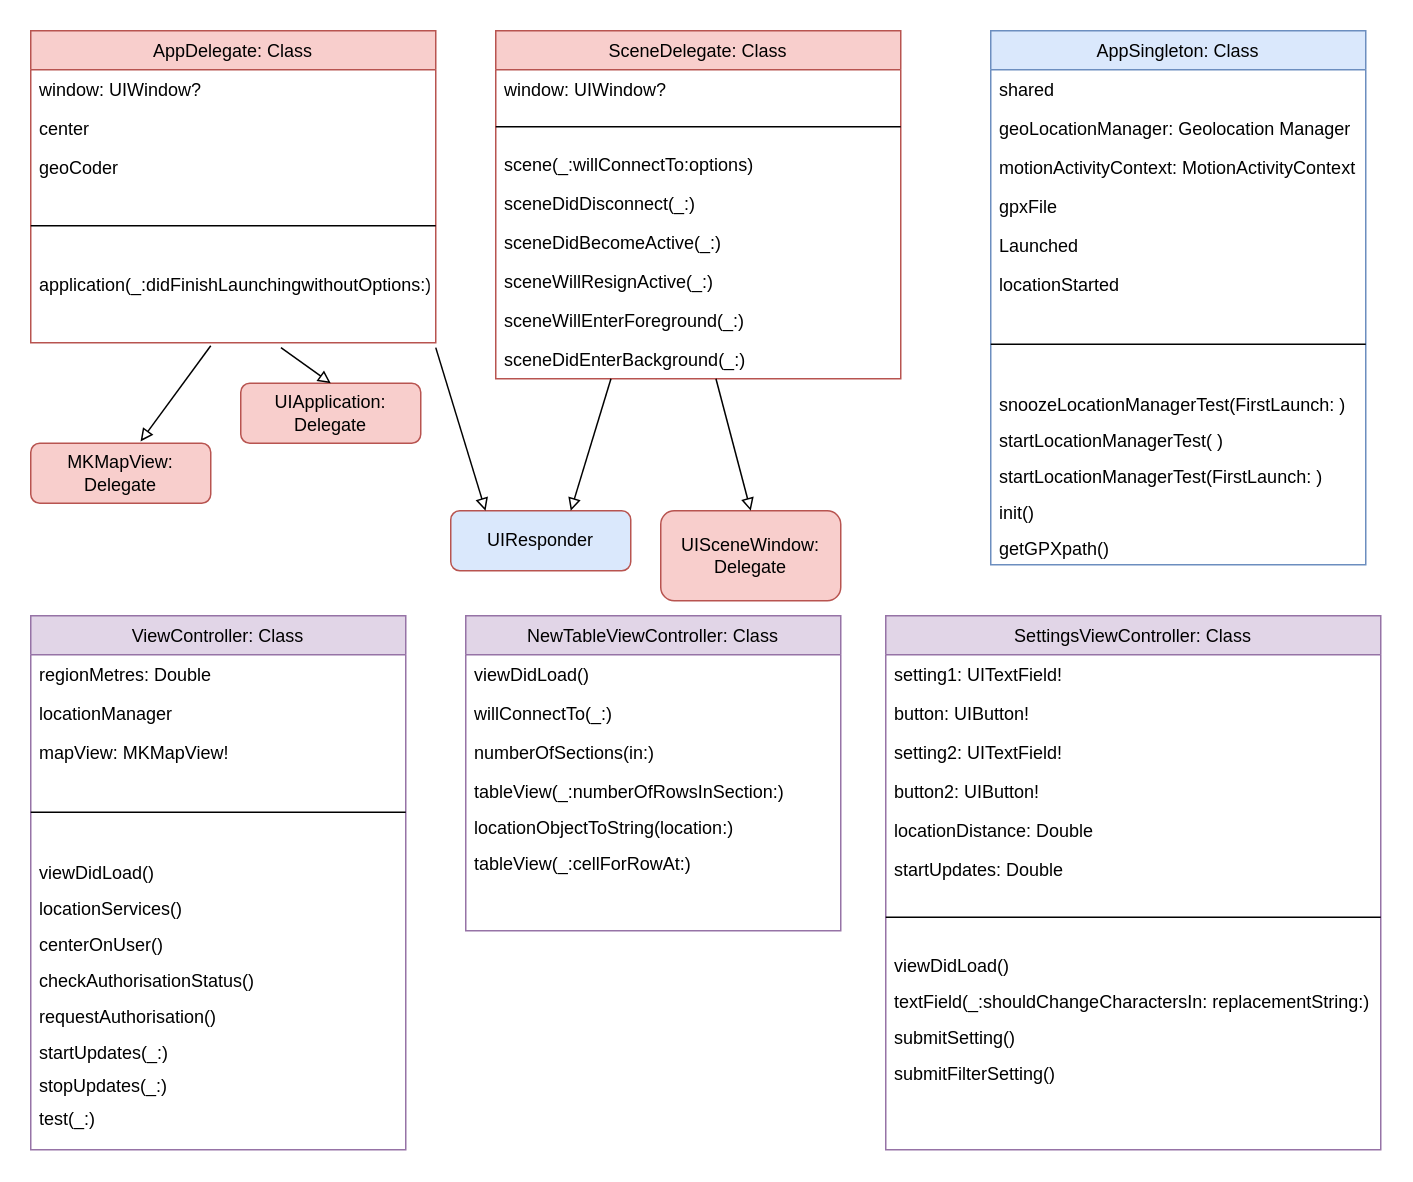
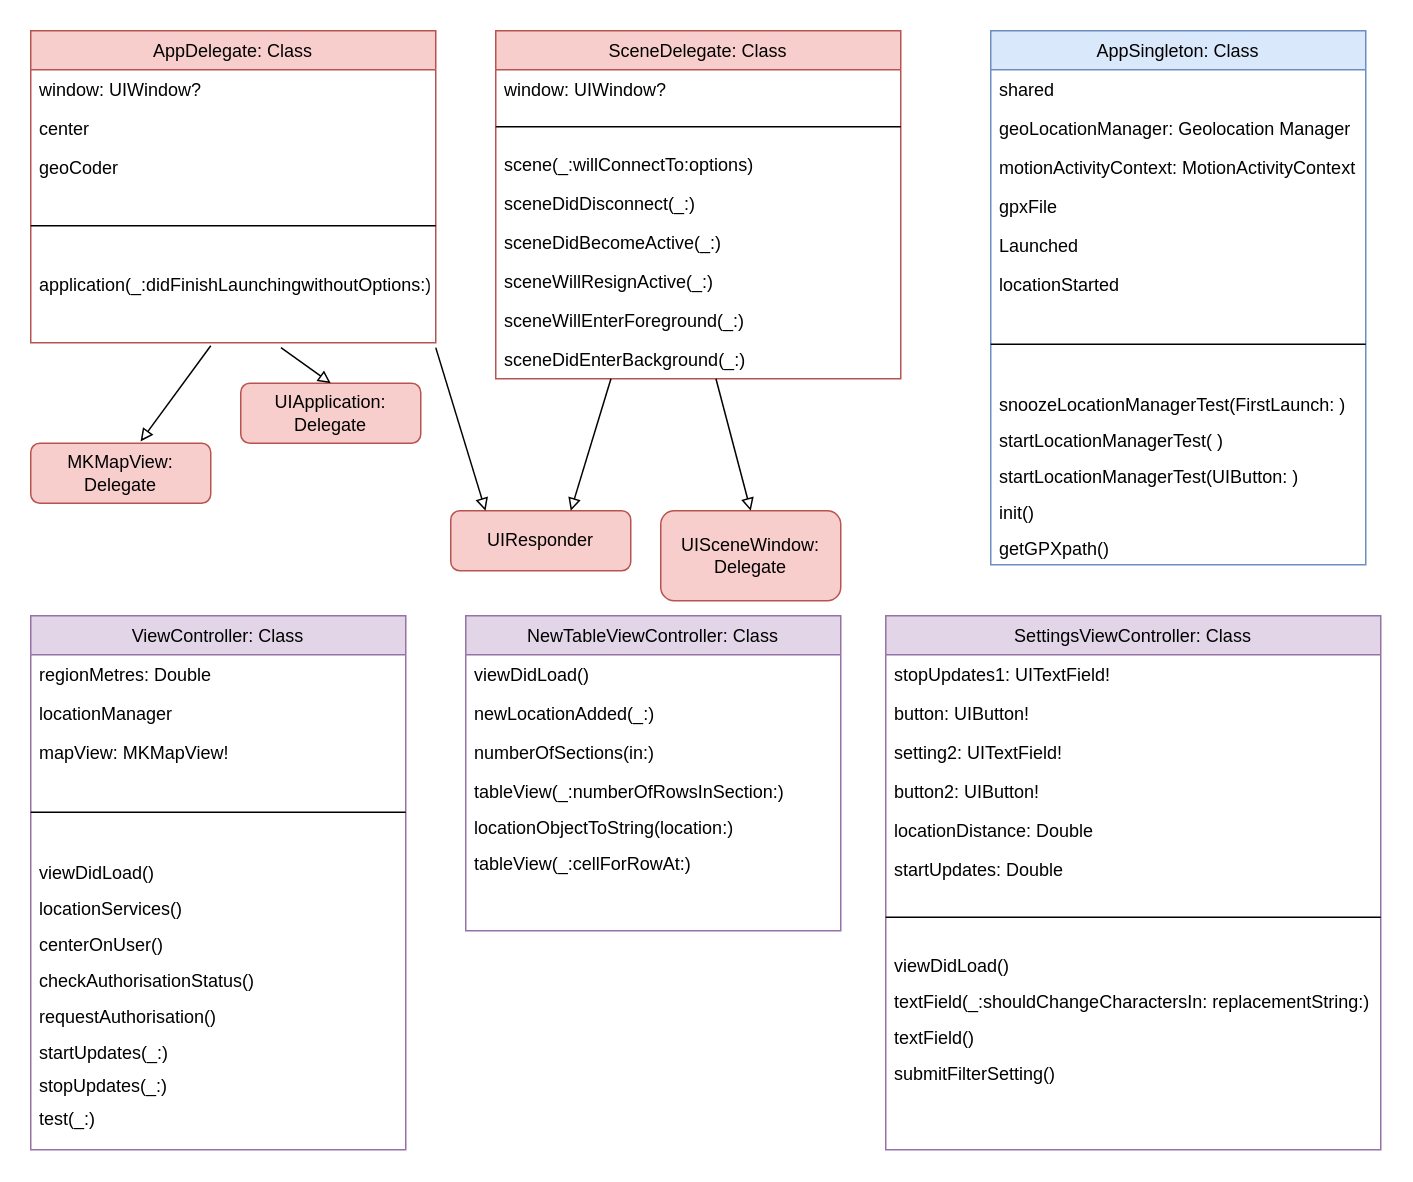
(1186, 477) -> (1173, 477)
(541, 541) -> (541, 541)
(991, 675) -> (1013, 675)
(550, 714) -> (570, 714)
(965, 1038) -> (945, 1038)
